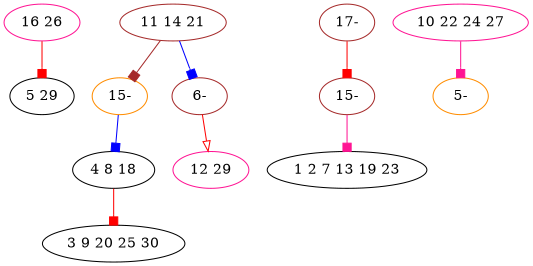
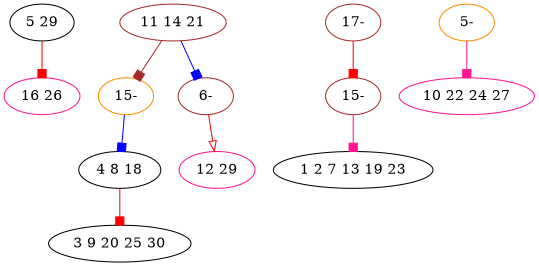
(42, 54) -> (42, 54)
(461, 54) -> (467, 54)
